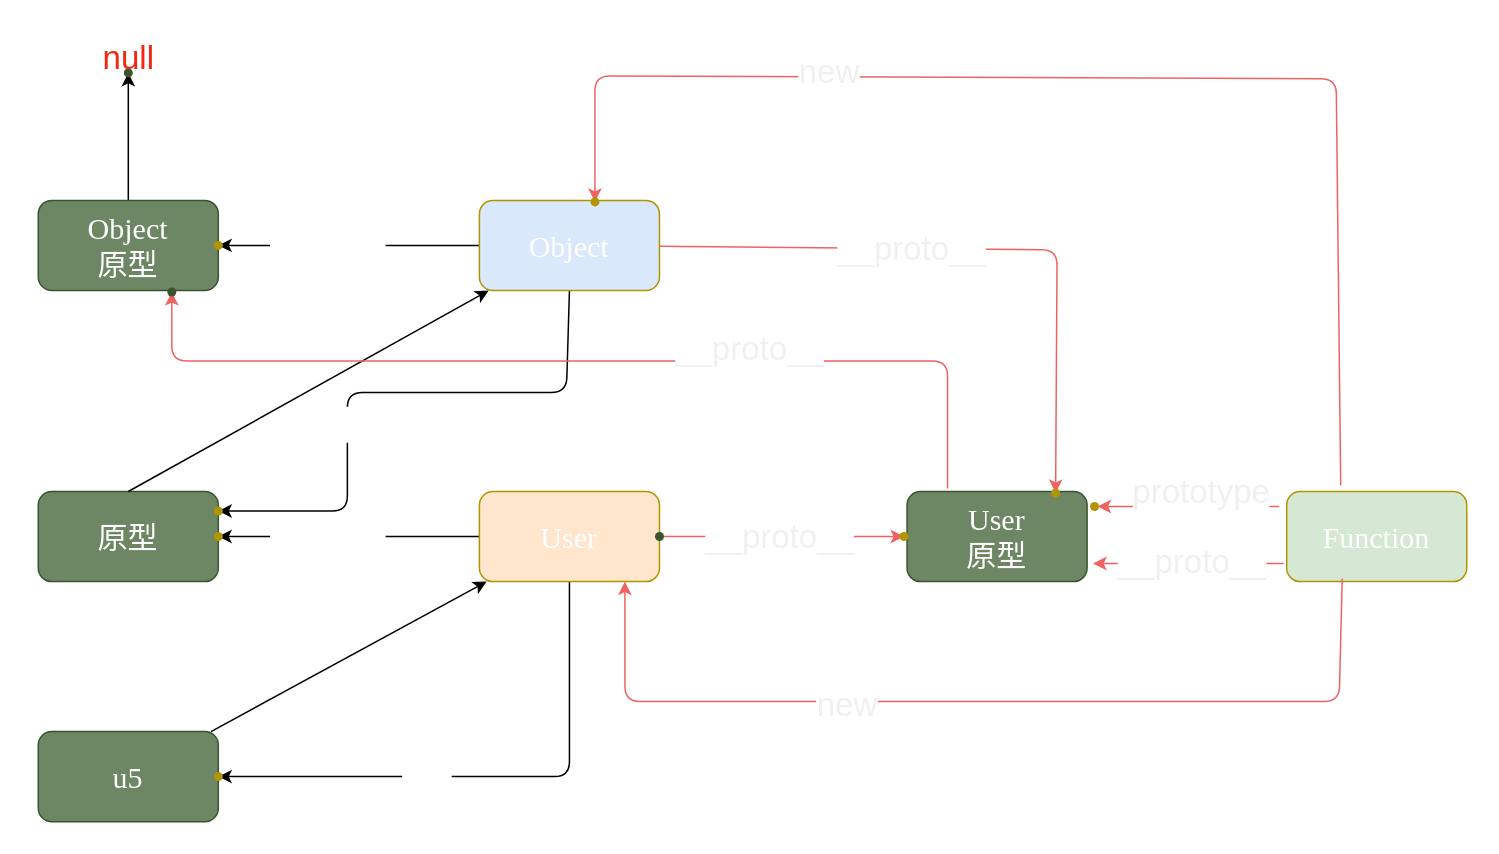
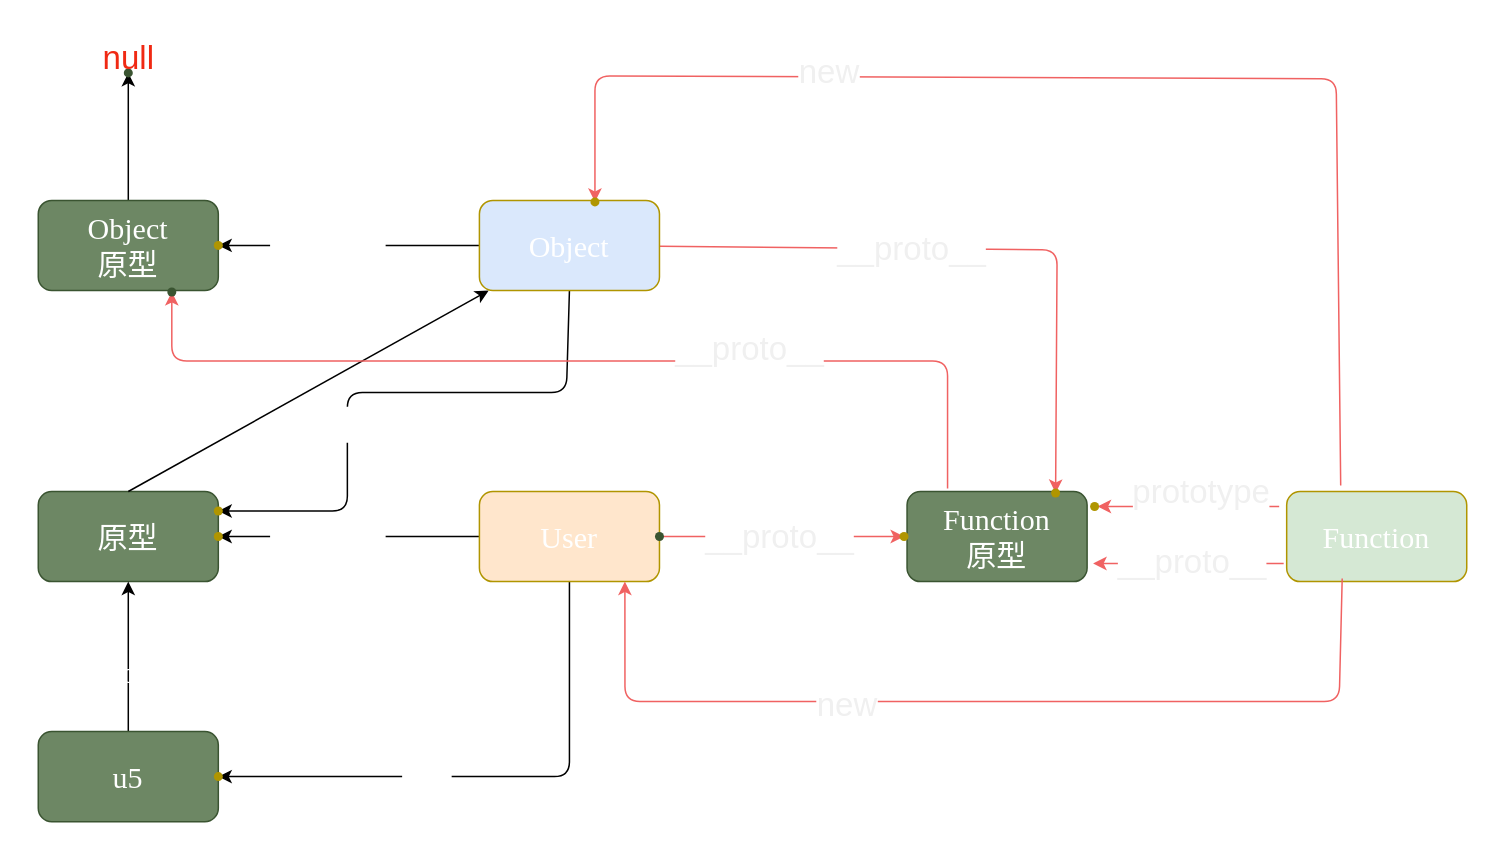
(997, 536) -> (997, 536)
(345, 659) -> (128, 661)
